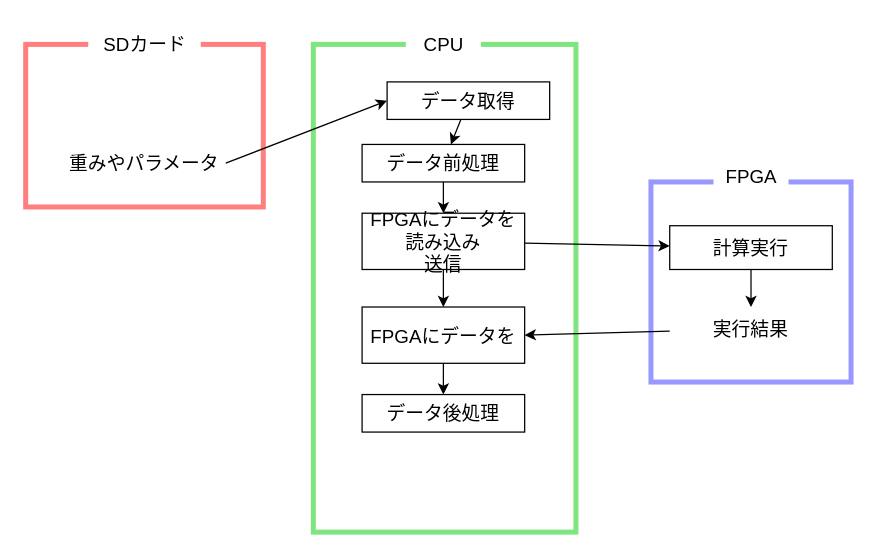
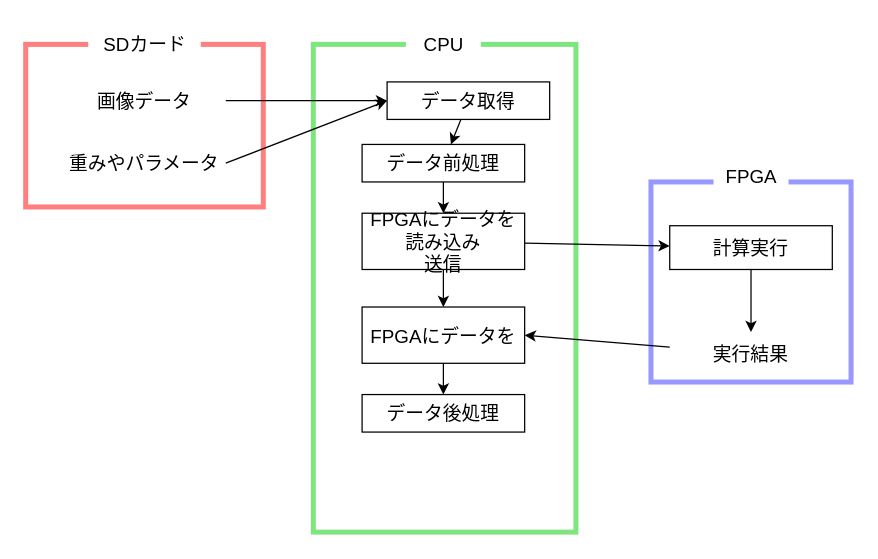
none -> (144, 101)
none -> (302, 101)
(751, 329) -> (751, 354)
